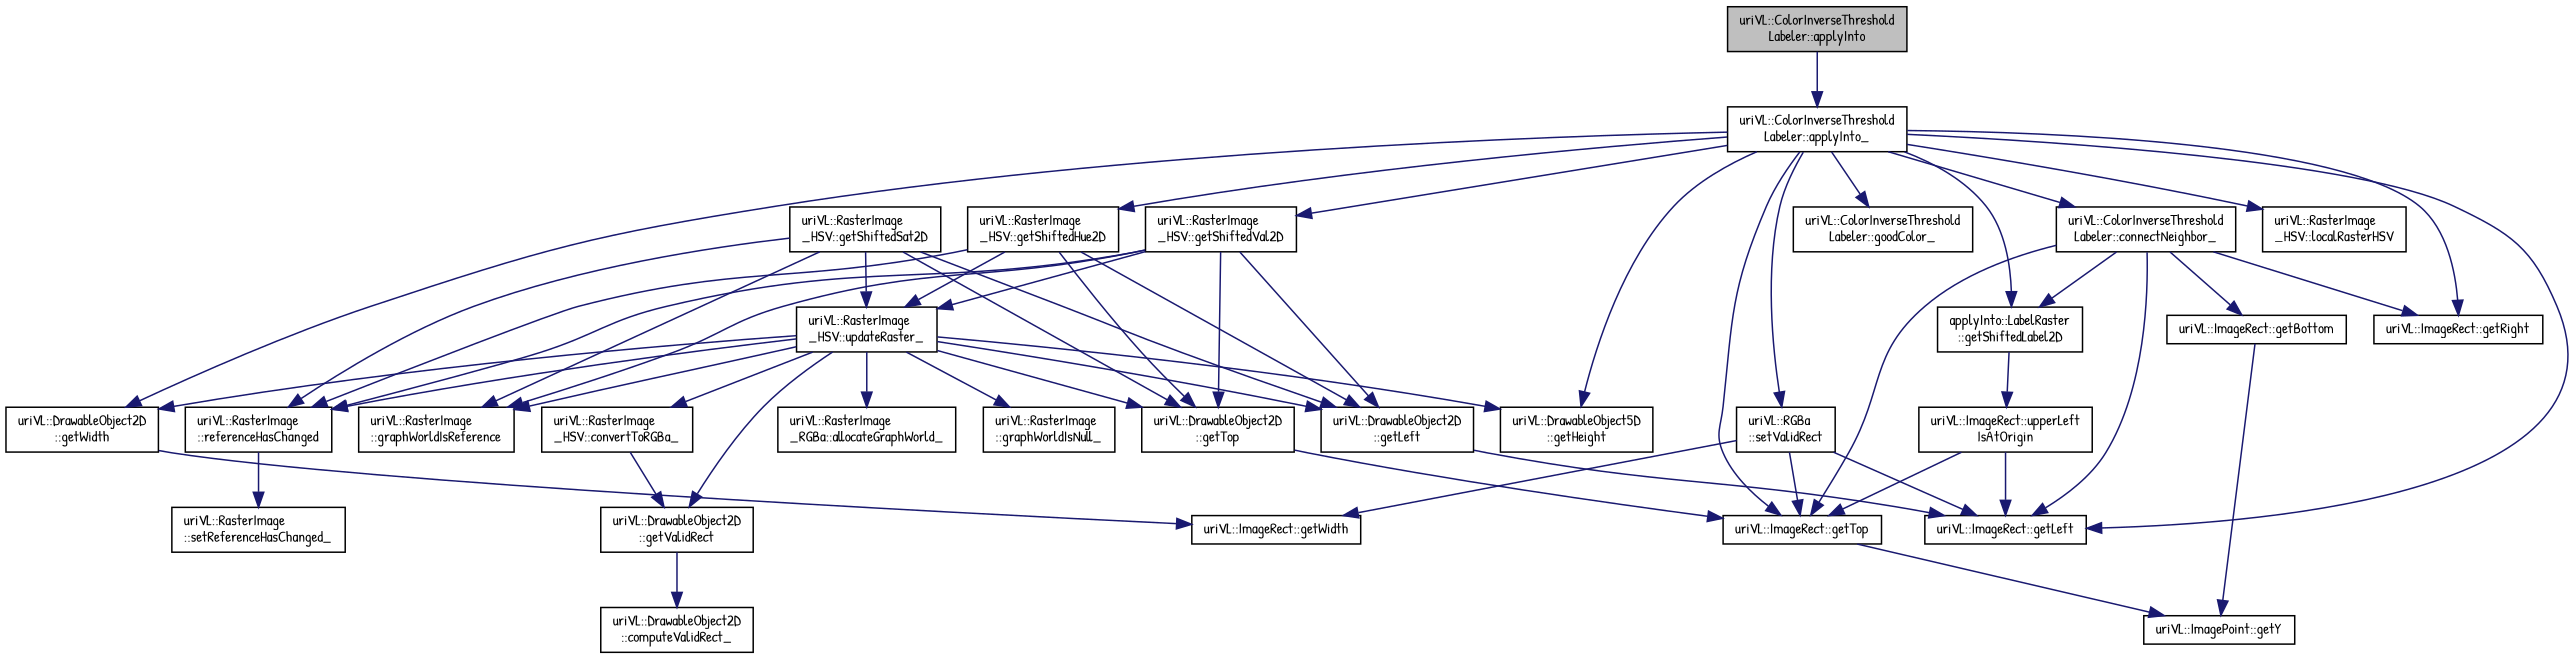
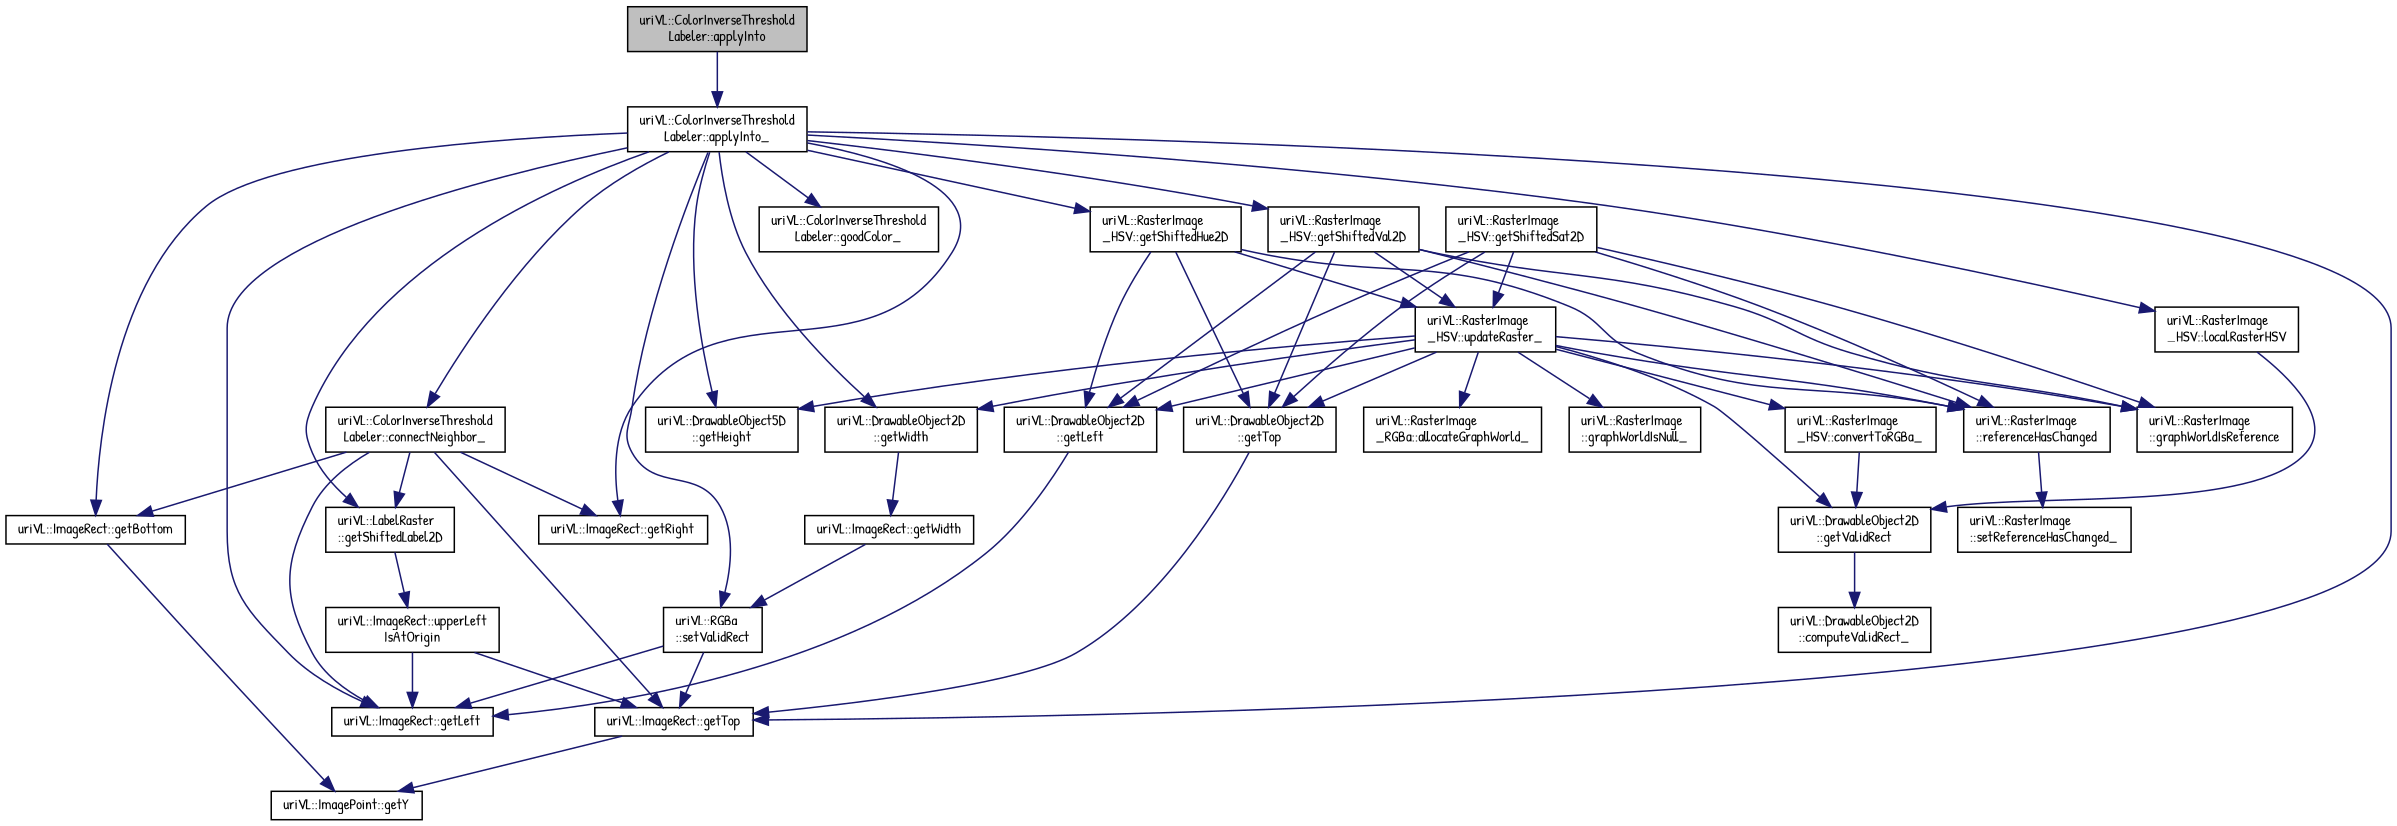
none -> (255, 182)
(2010, 330) -> (390, 530)
(1547, 477) -> (815, 572)
none -> (2193, 492)
